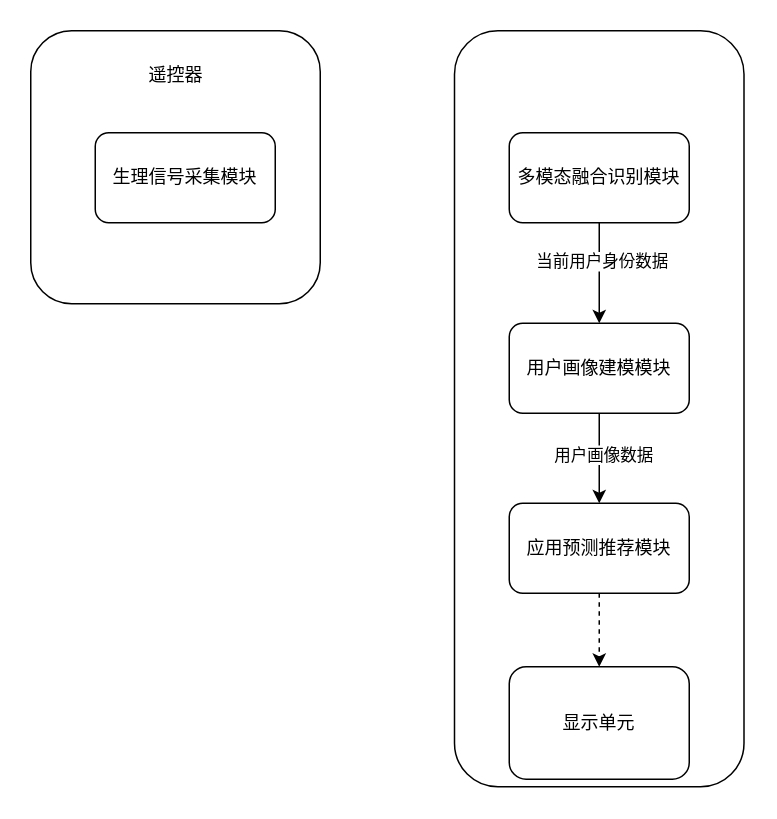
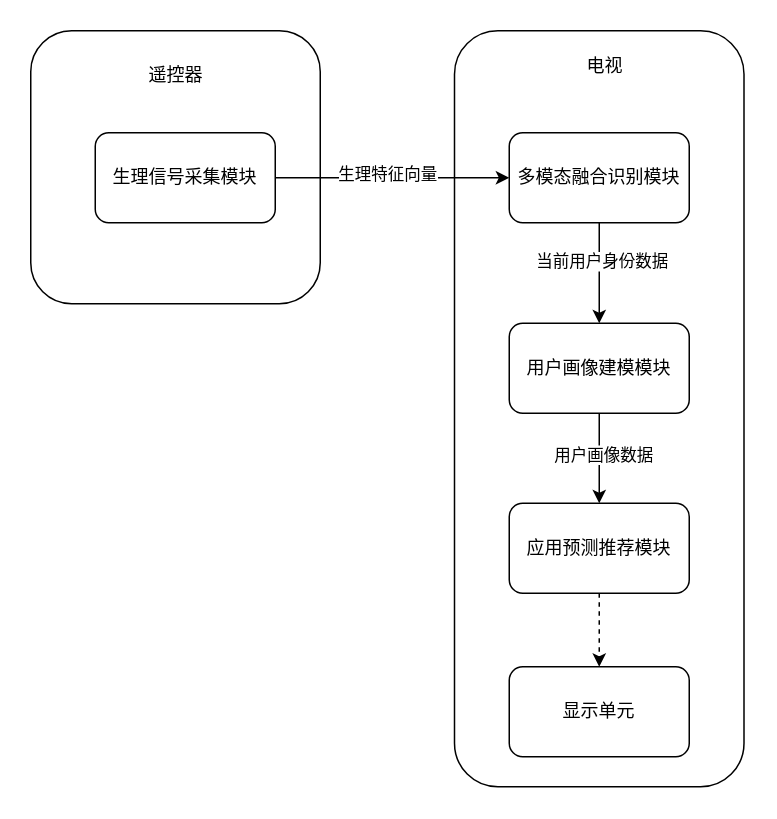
none -> (605, 67)
none -> (386, 178)
(599, 723) -> (599, 712)
